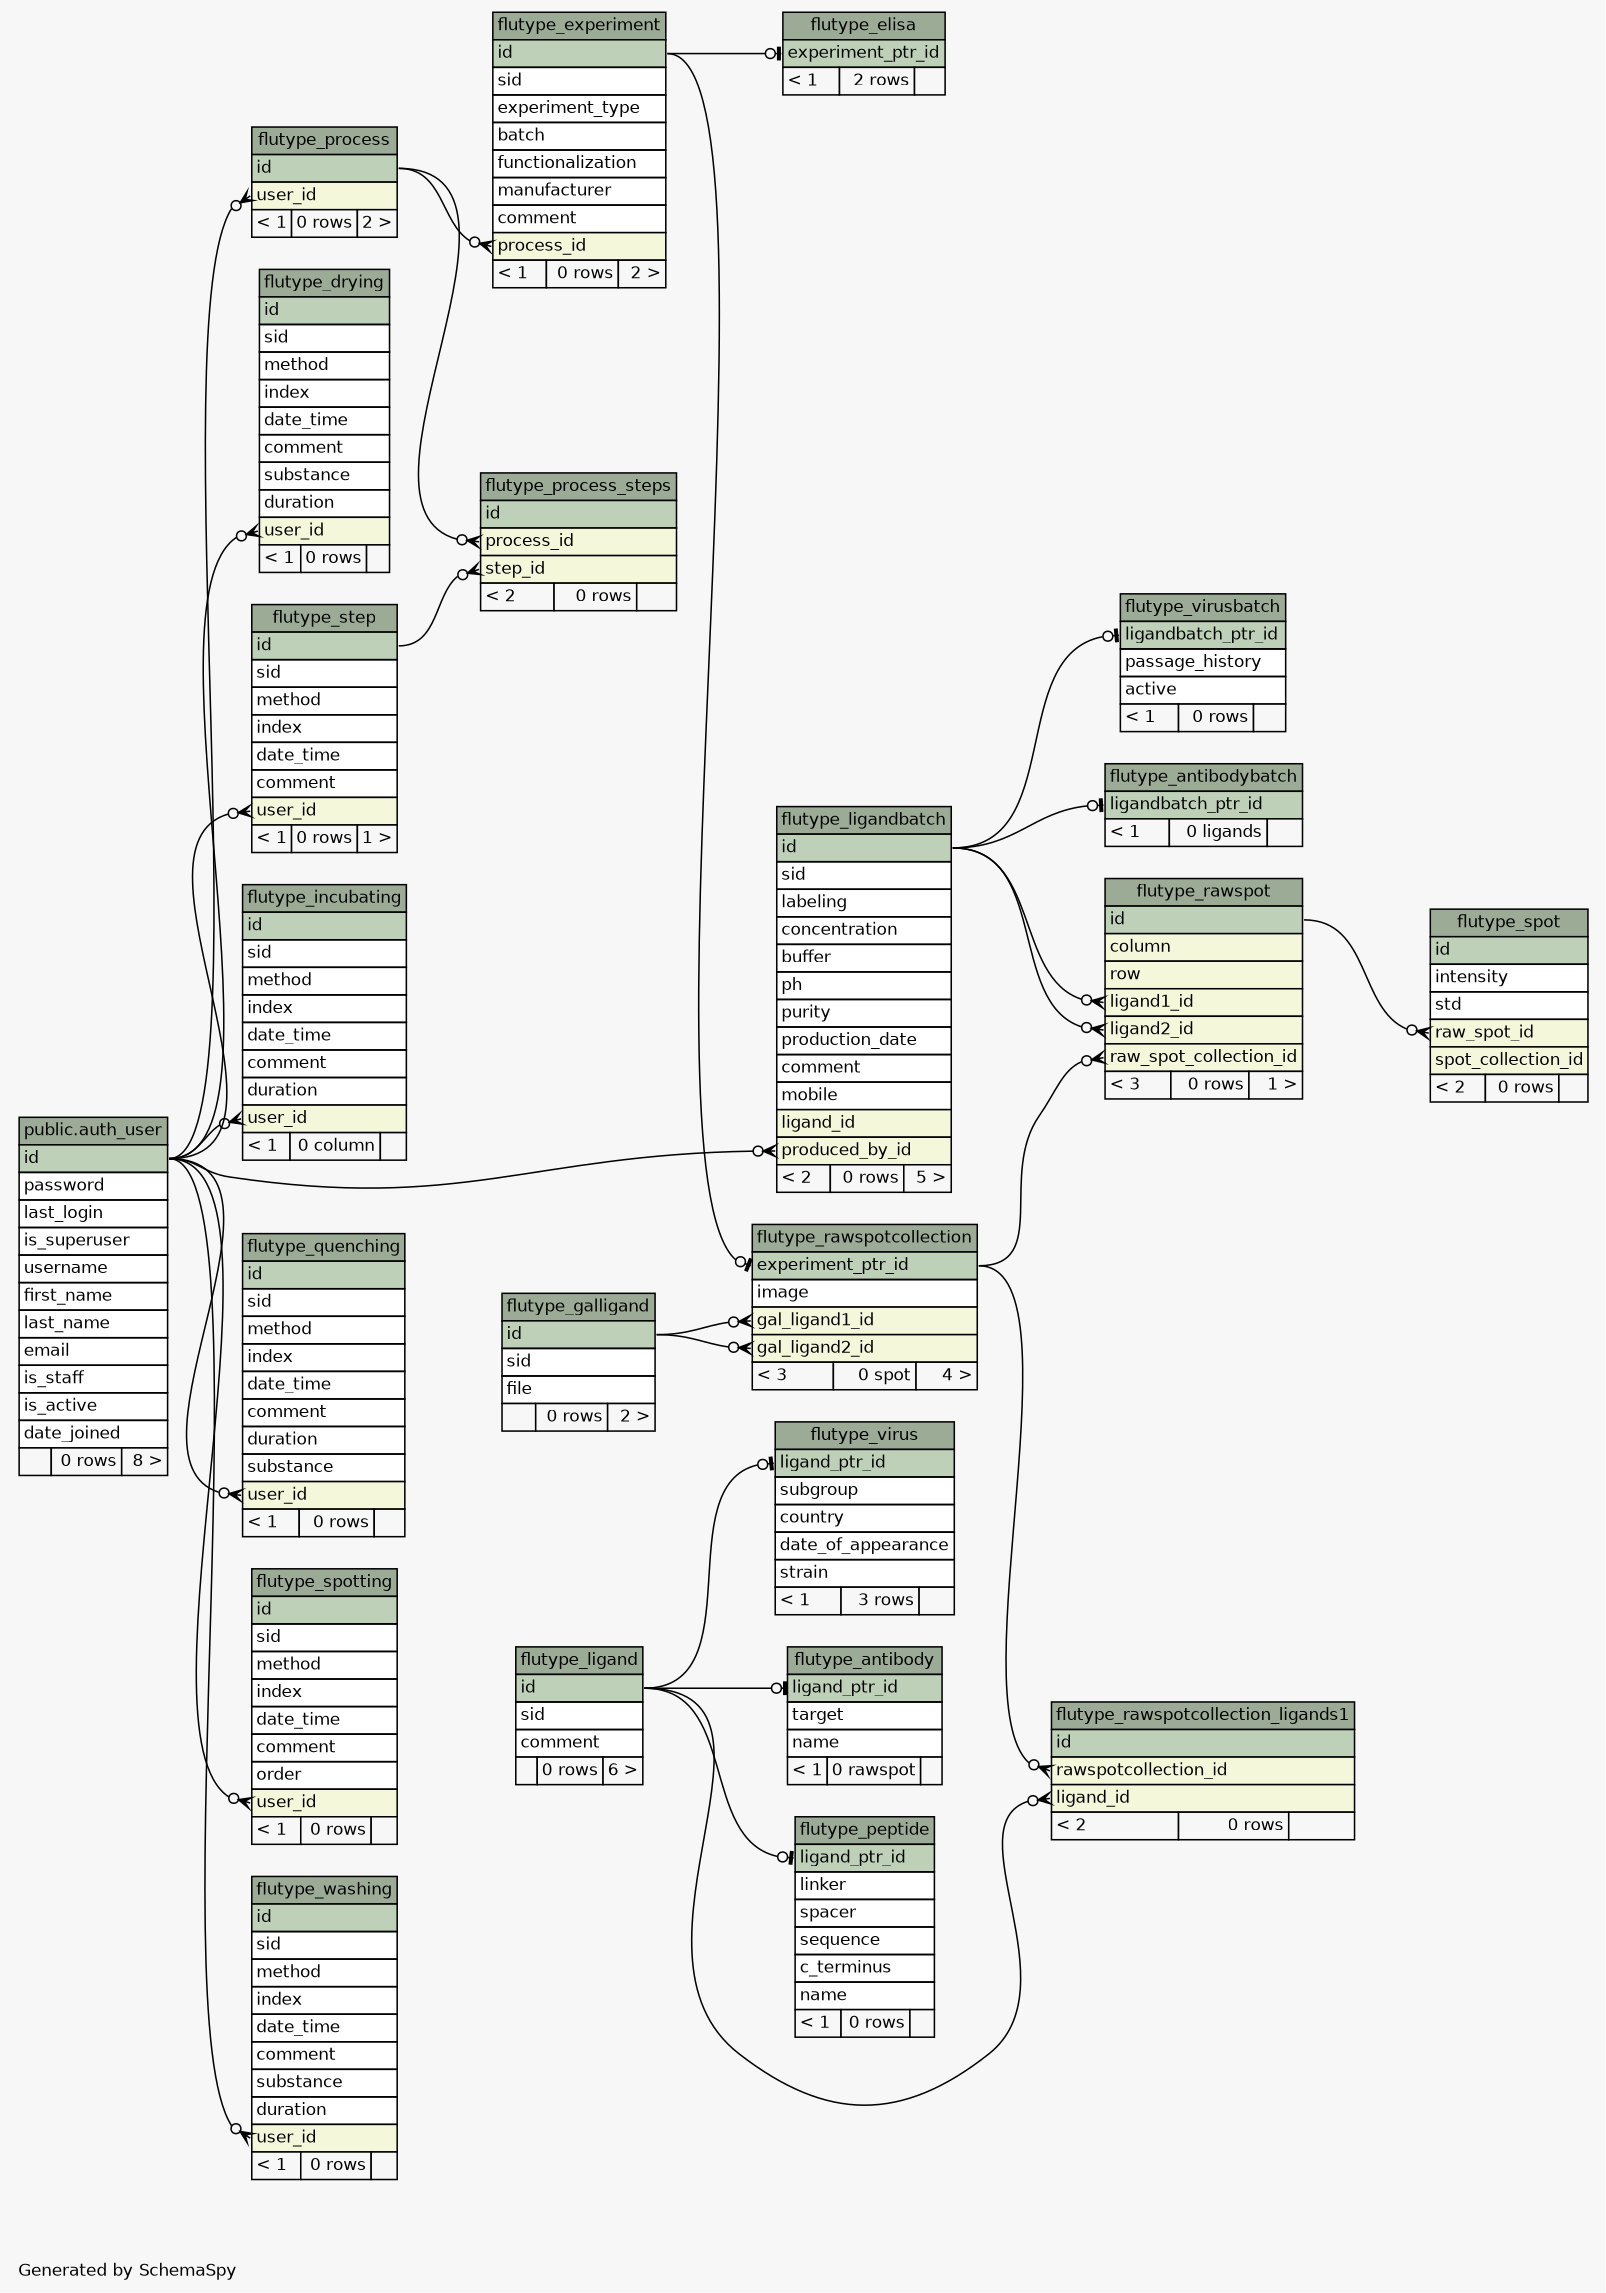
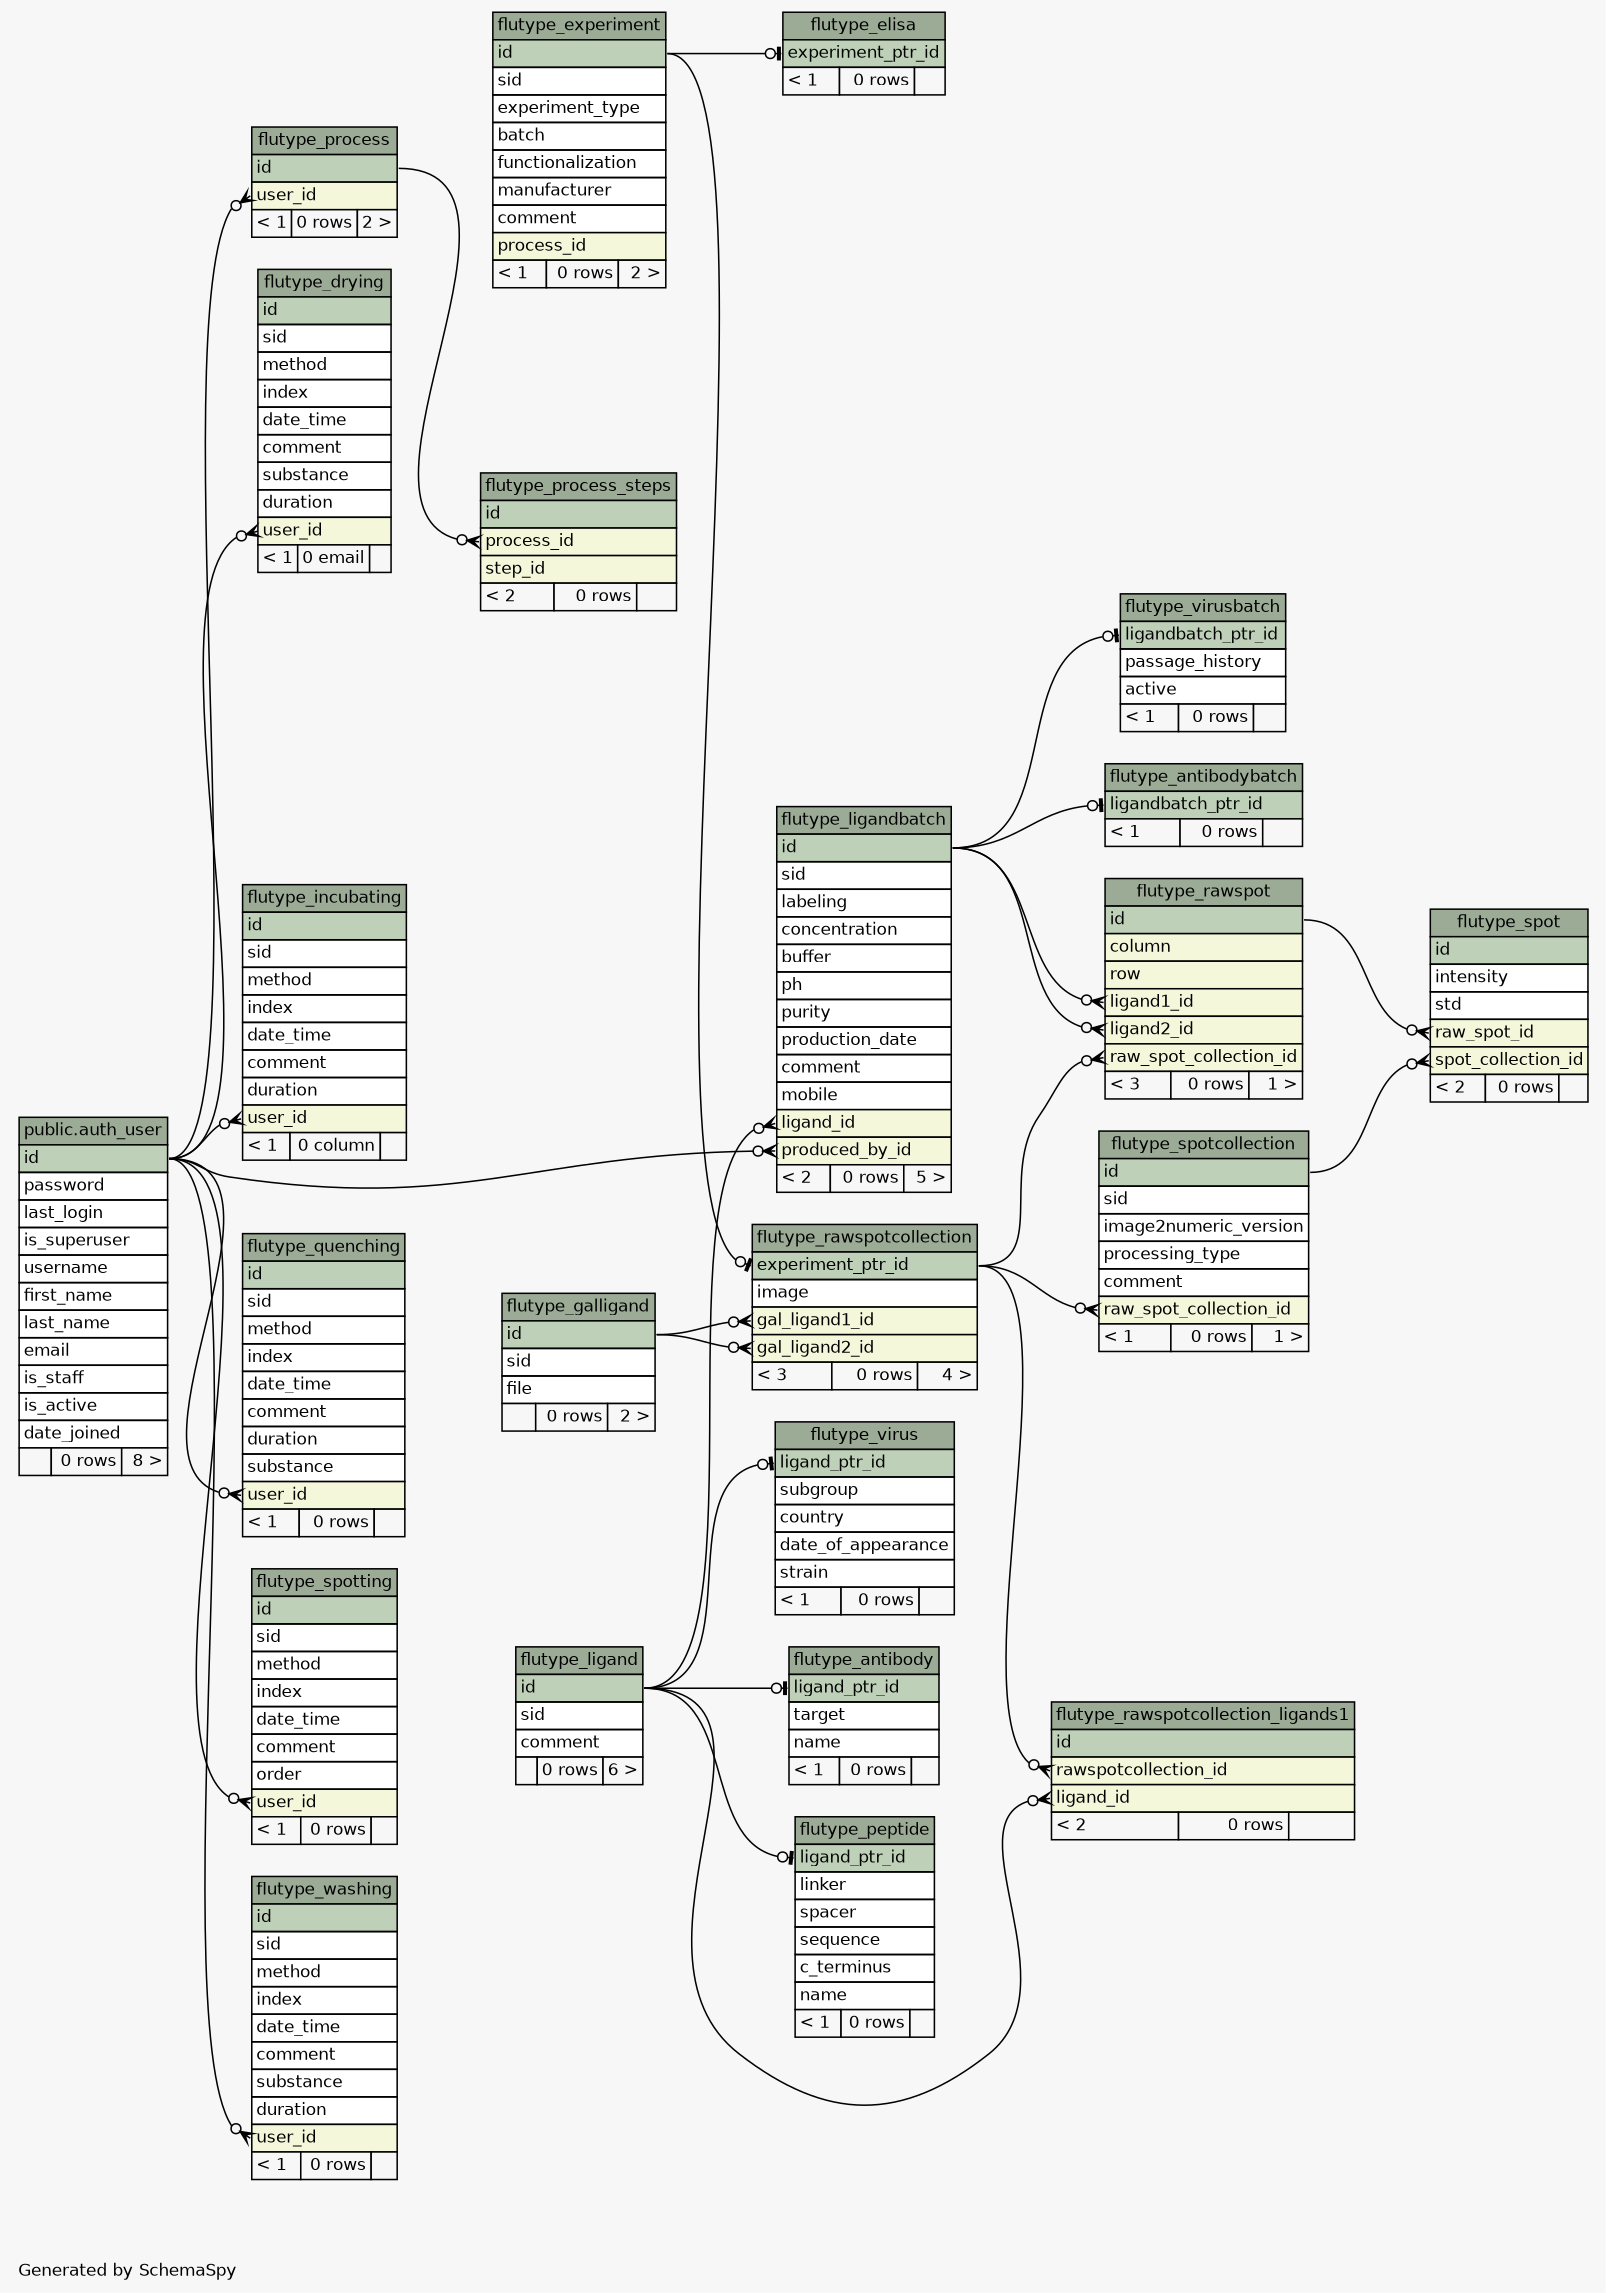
(882, 80) -> (882, 80)
(436, 191) -> none
(334, 558) -> (334, 558)
(324, 729) -> none
(1224, 832) -> (1230, 832)
none -> (1203, 1241)
(885, 1375) -> (885, 1375)
none -> (710, 1416)
(886, 1600) -> (886, 1600)
(874, 1770) -> (879, 1770)
